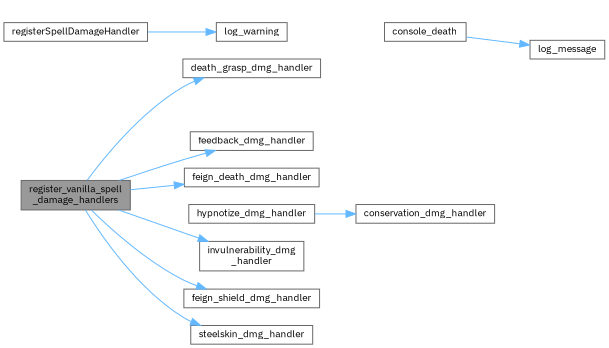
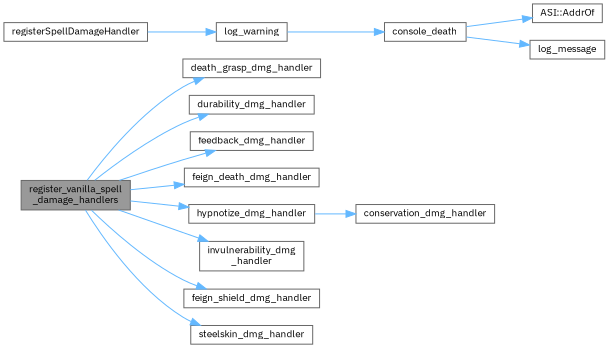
none -> (567, 13)
none -> (331, 32)
none -> (252, 105)
none -> (155, 204)
